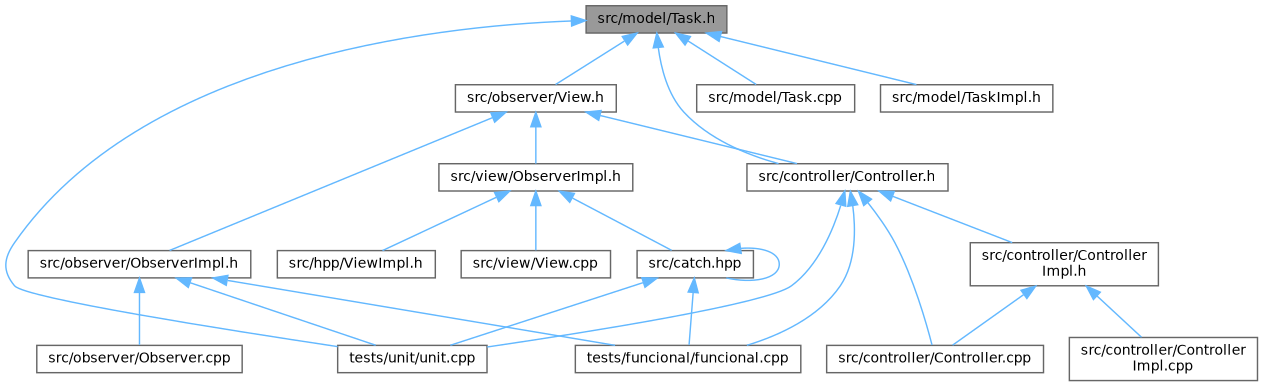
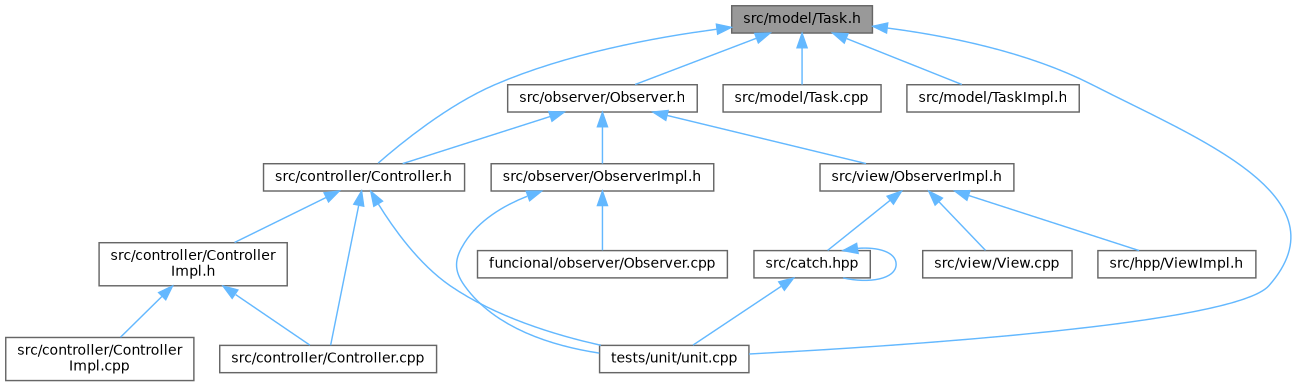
(536, 98) -> (602, 98)
(139, 359) -> (602, 264)
(688, 359) -> none
